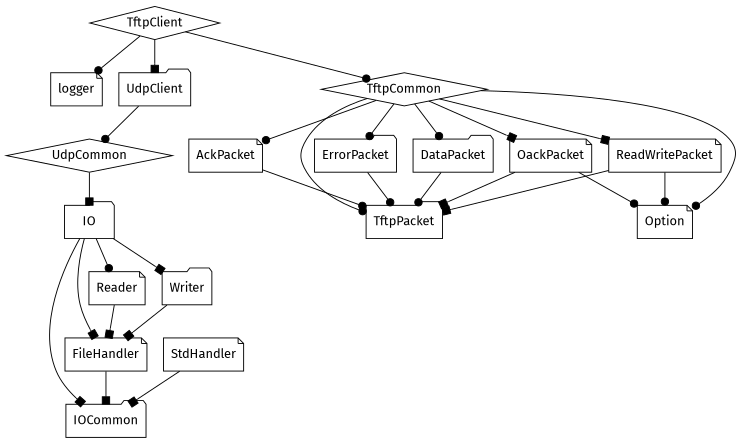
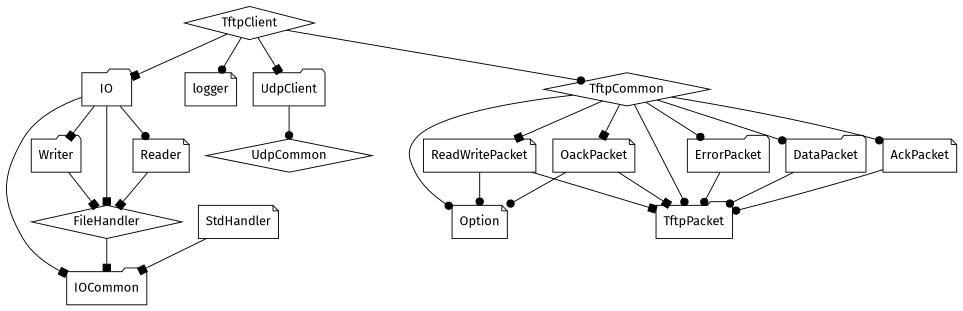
(89, 184) -> (184, 54)
(106, 355) -> (107, 222)
